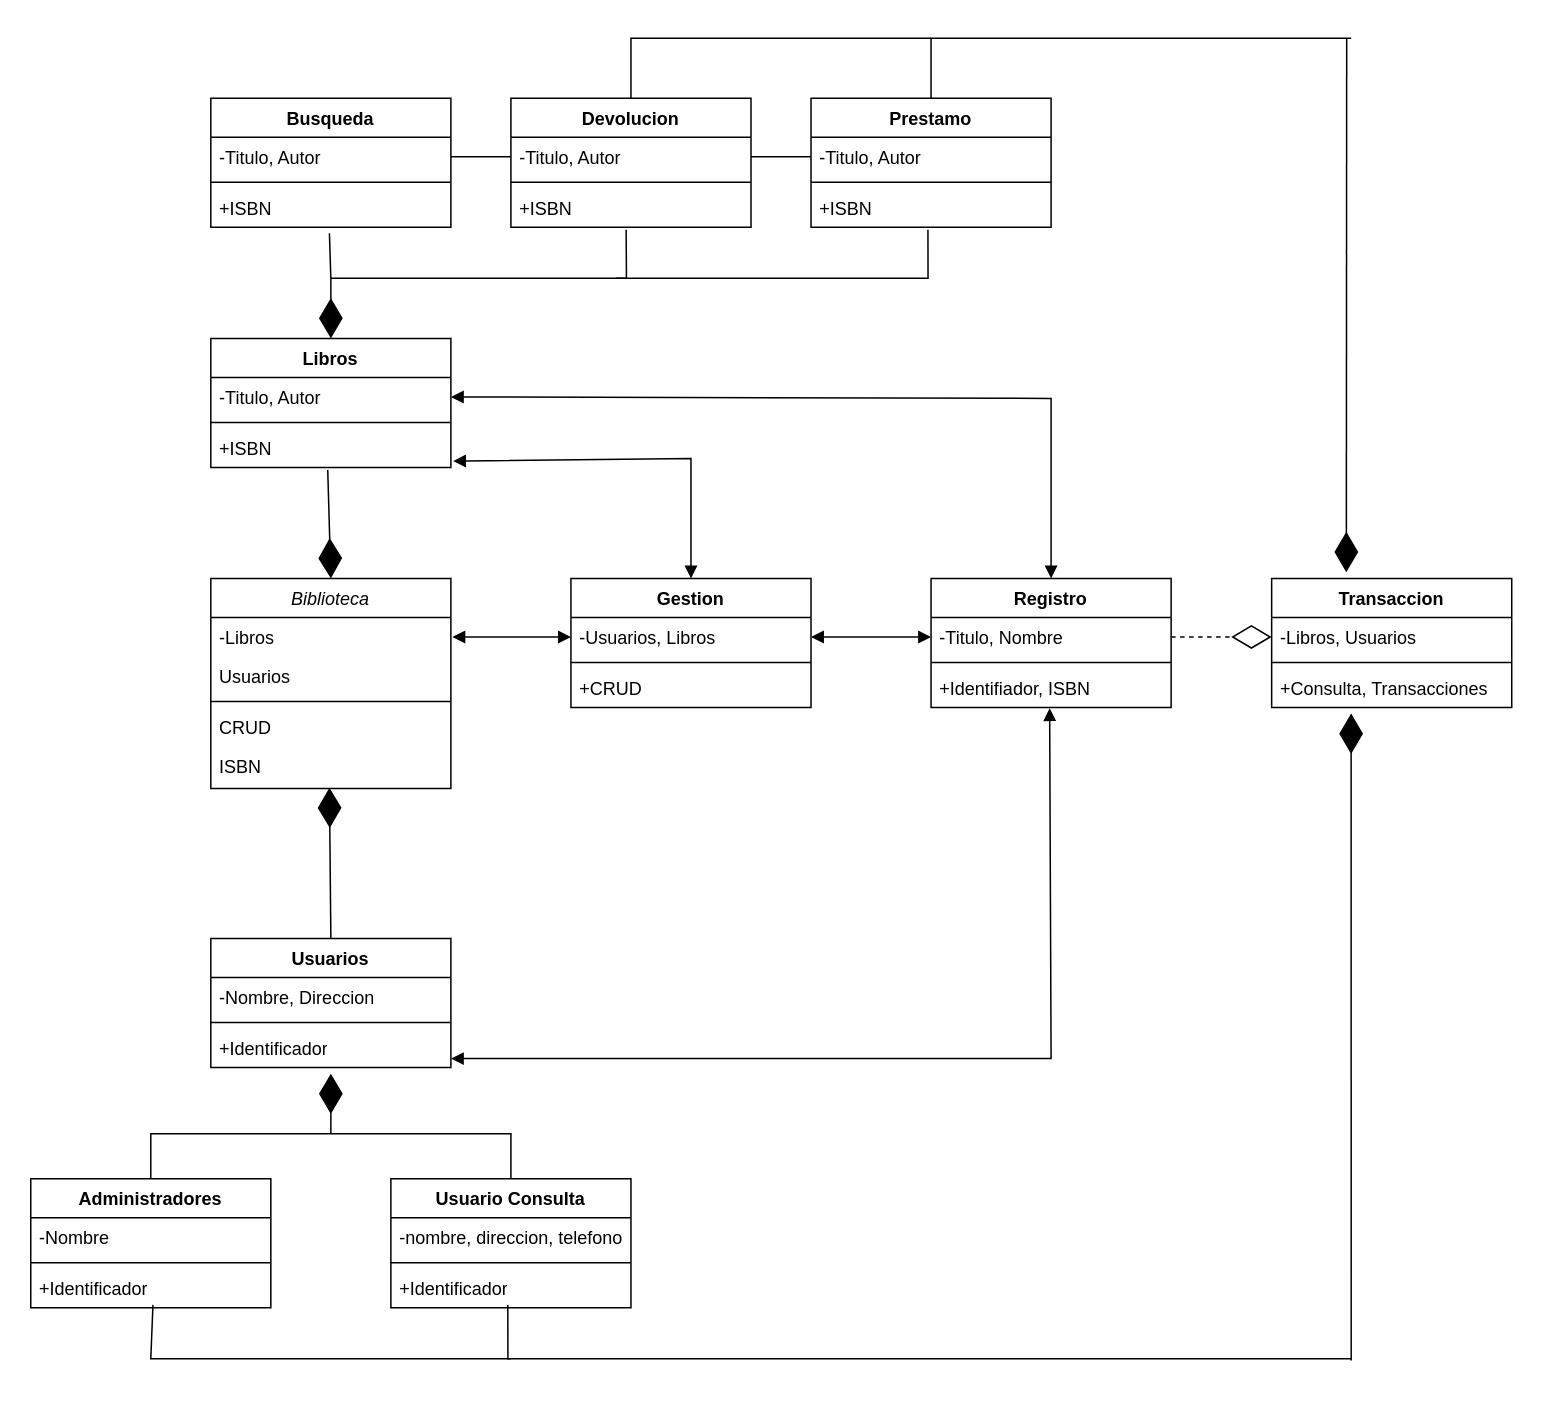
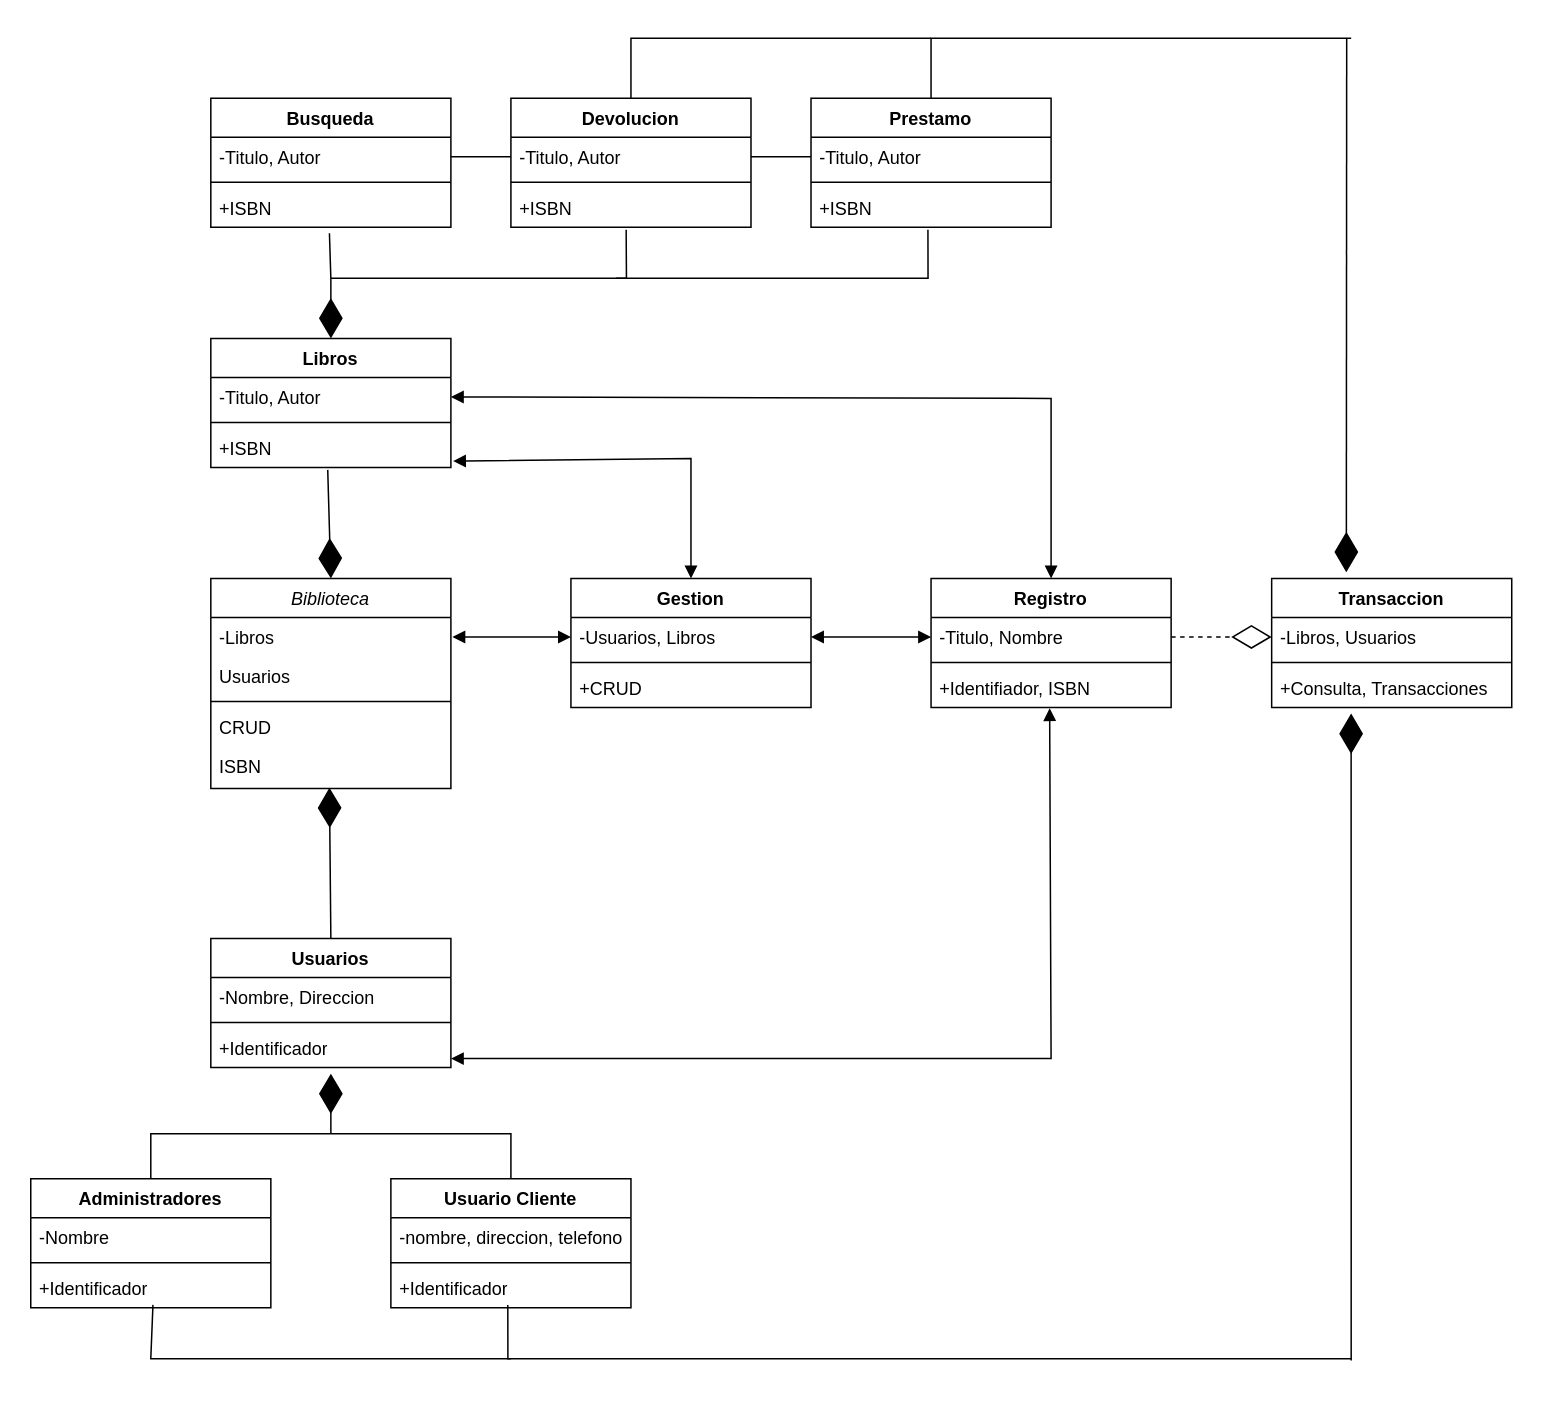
(511, 1200) -> (511, 1200)
